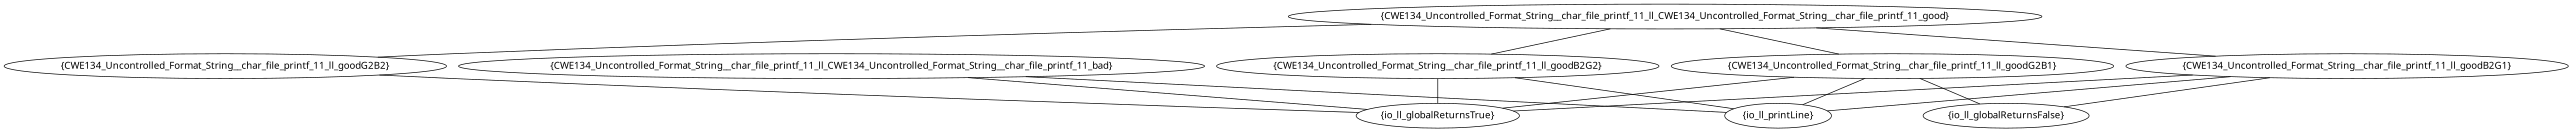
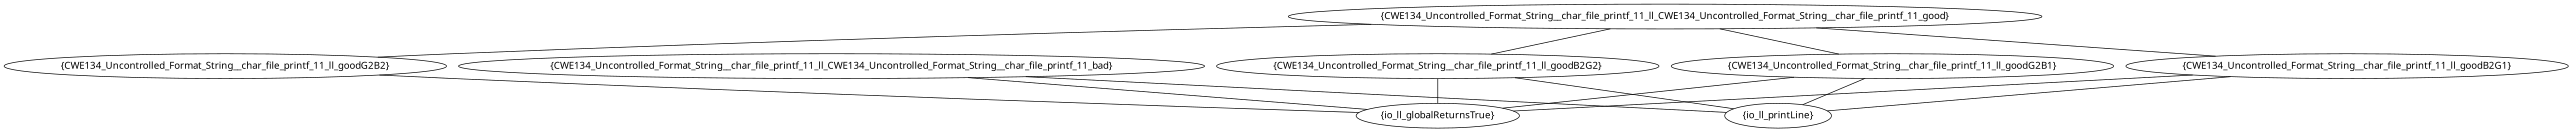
(2006, 116) -> none
